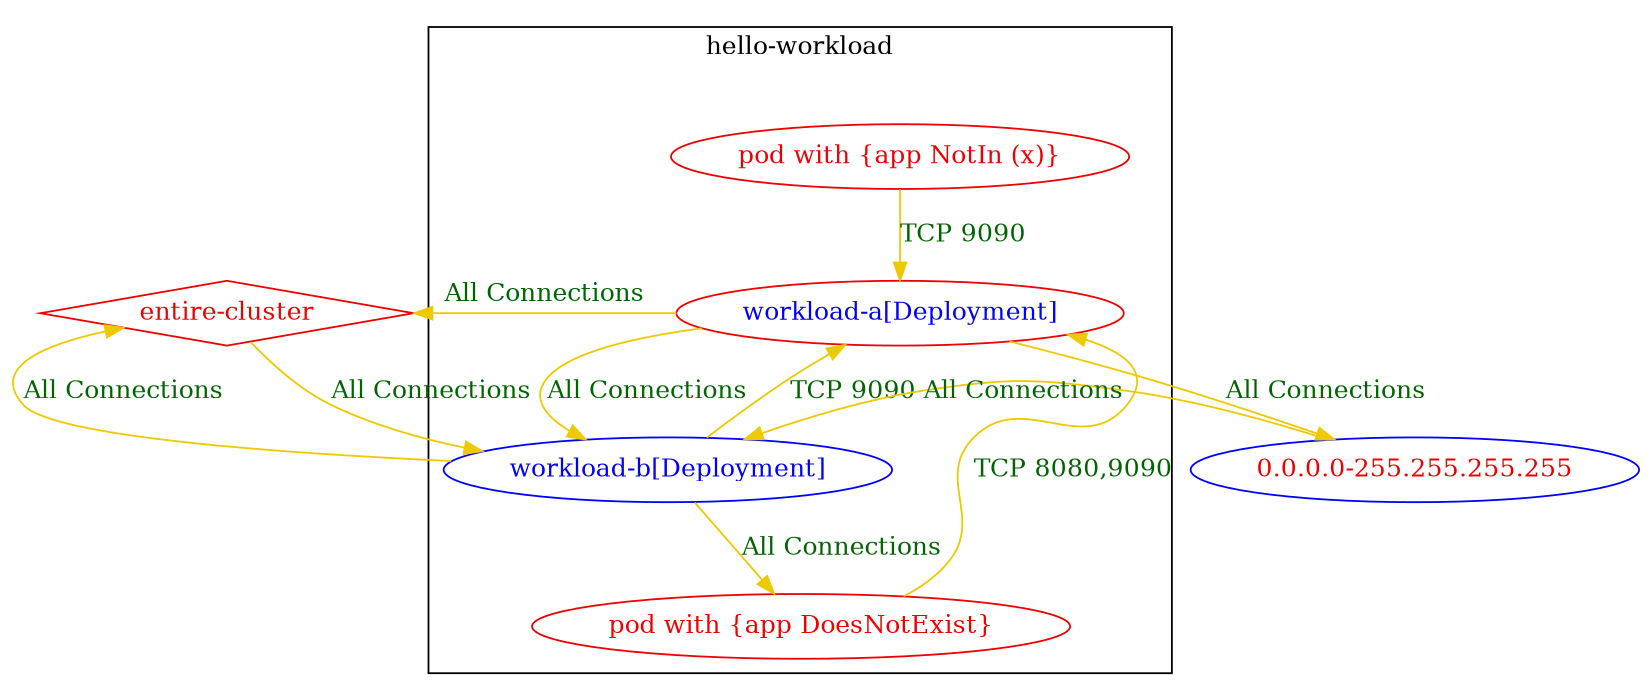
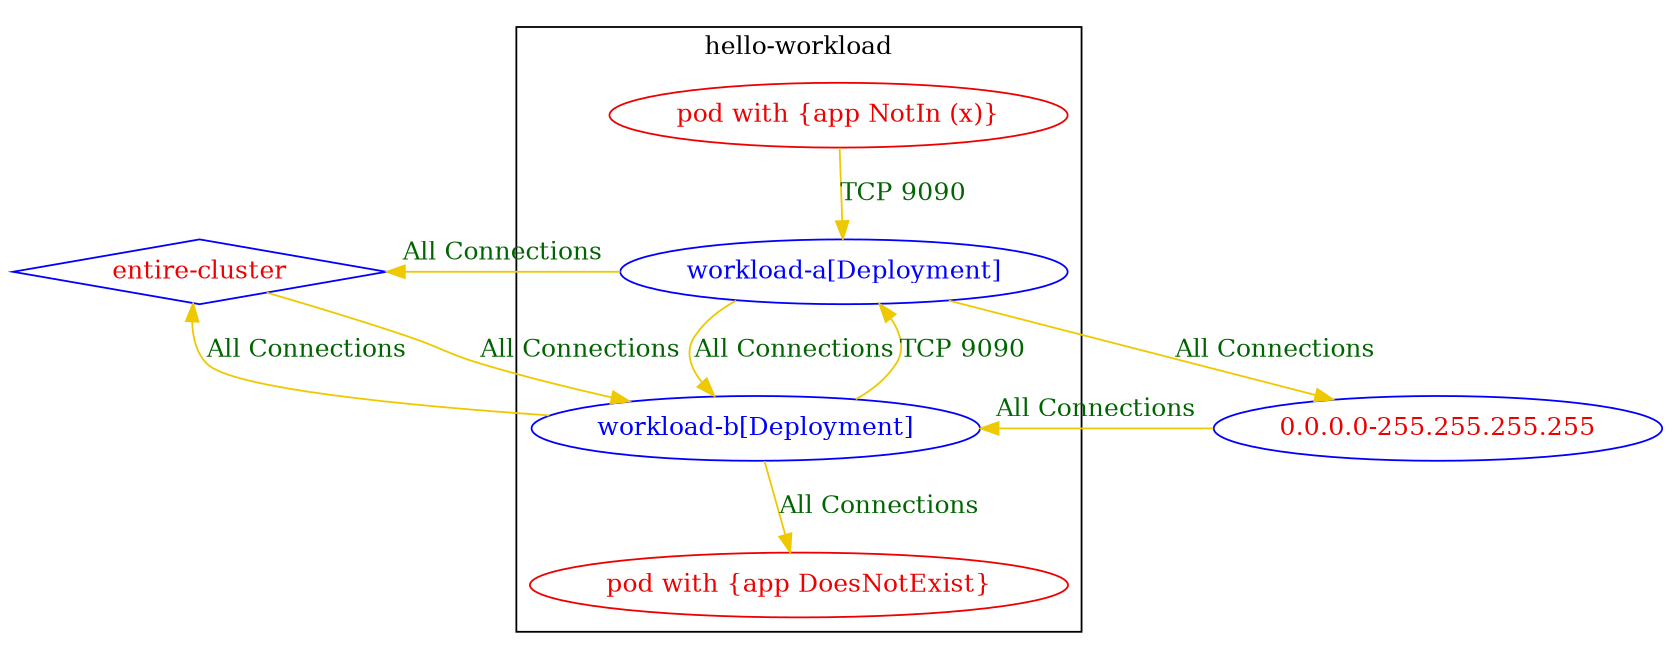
(227, 313) -> (200, 272)
(900, 313) -> (844, 272)
(1005, 421) -> none
